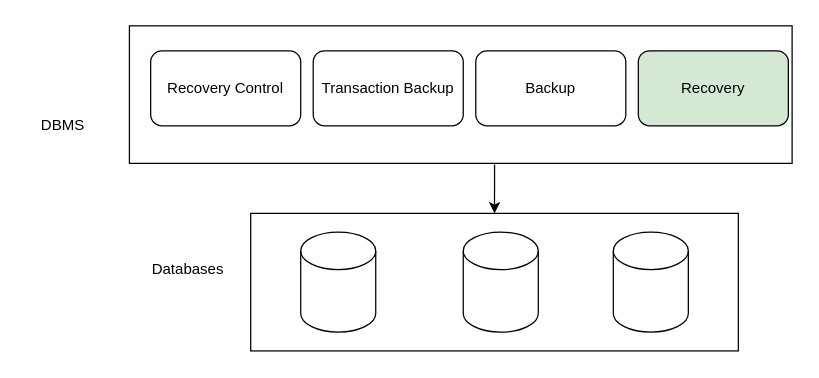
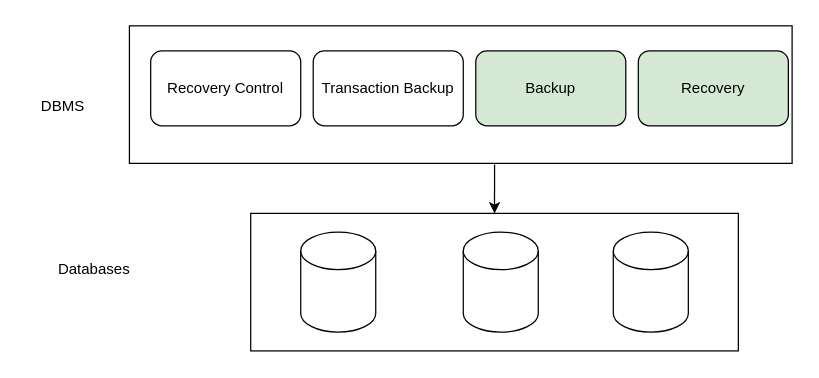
(551, 88) -> (551, 88)
(63, 126) -> (63, 107)
(188, 269) -> (94, 269)
